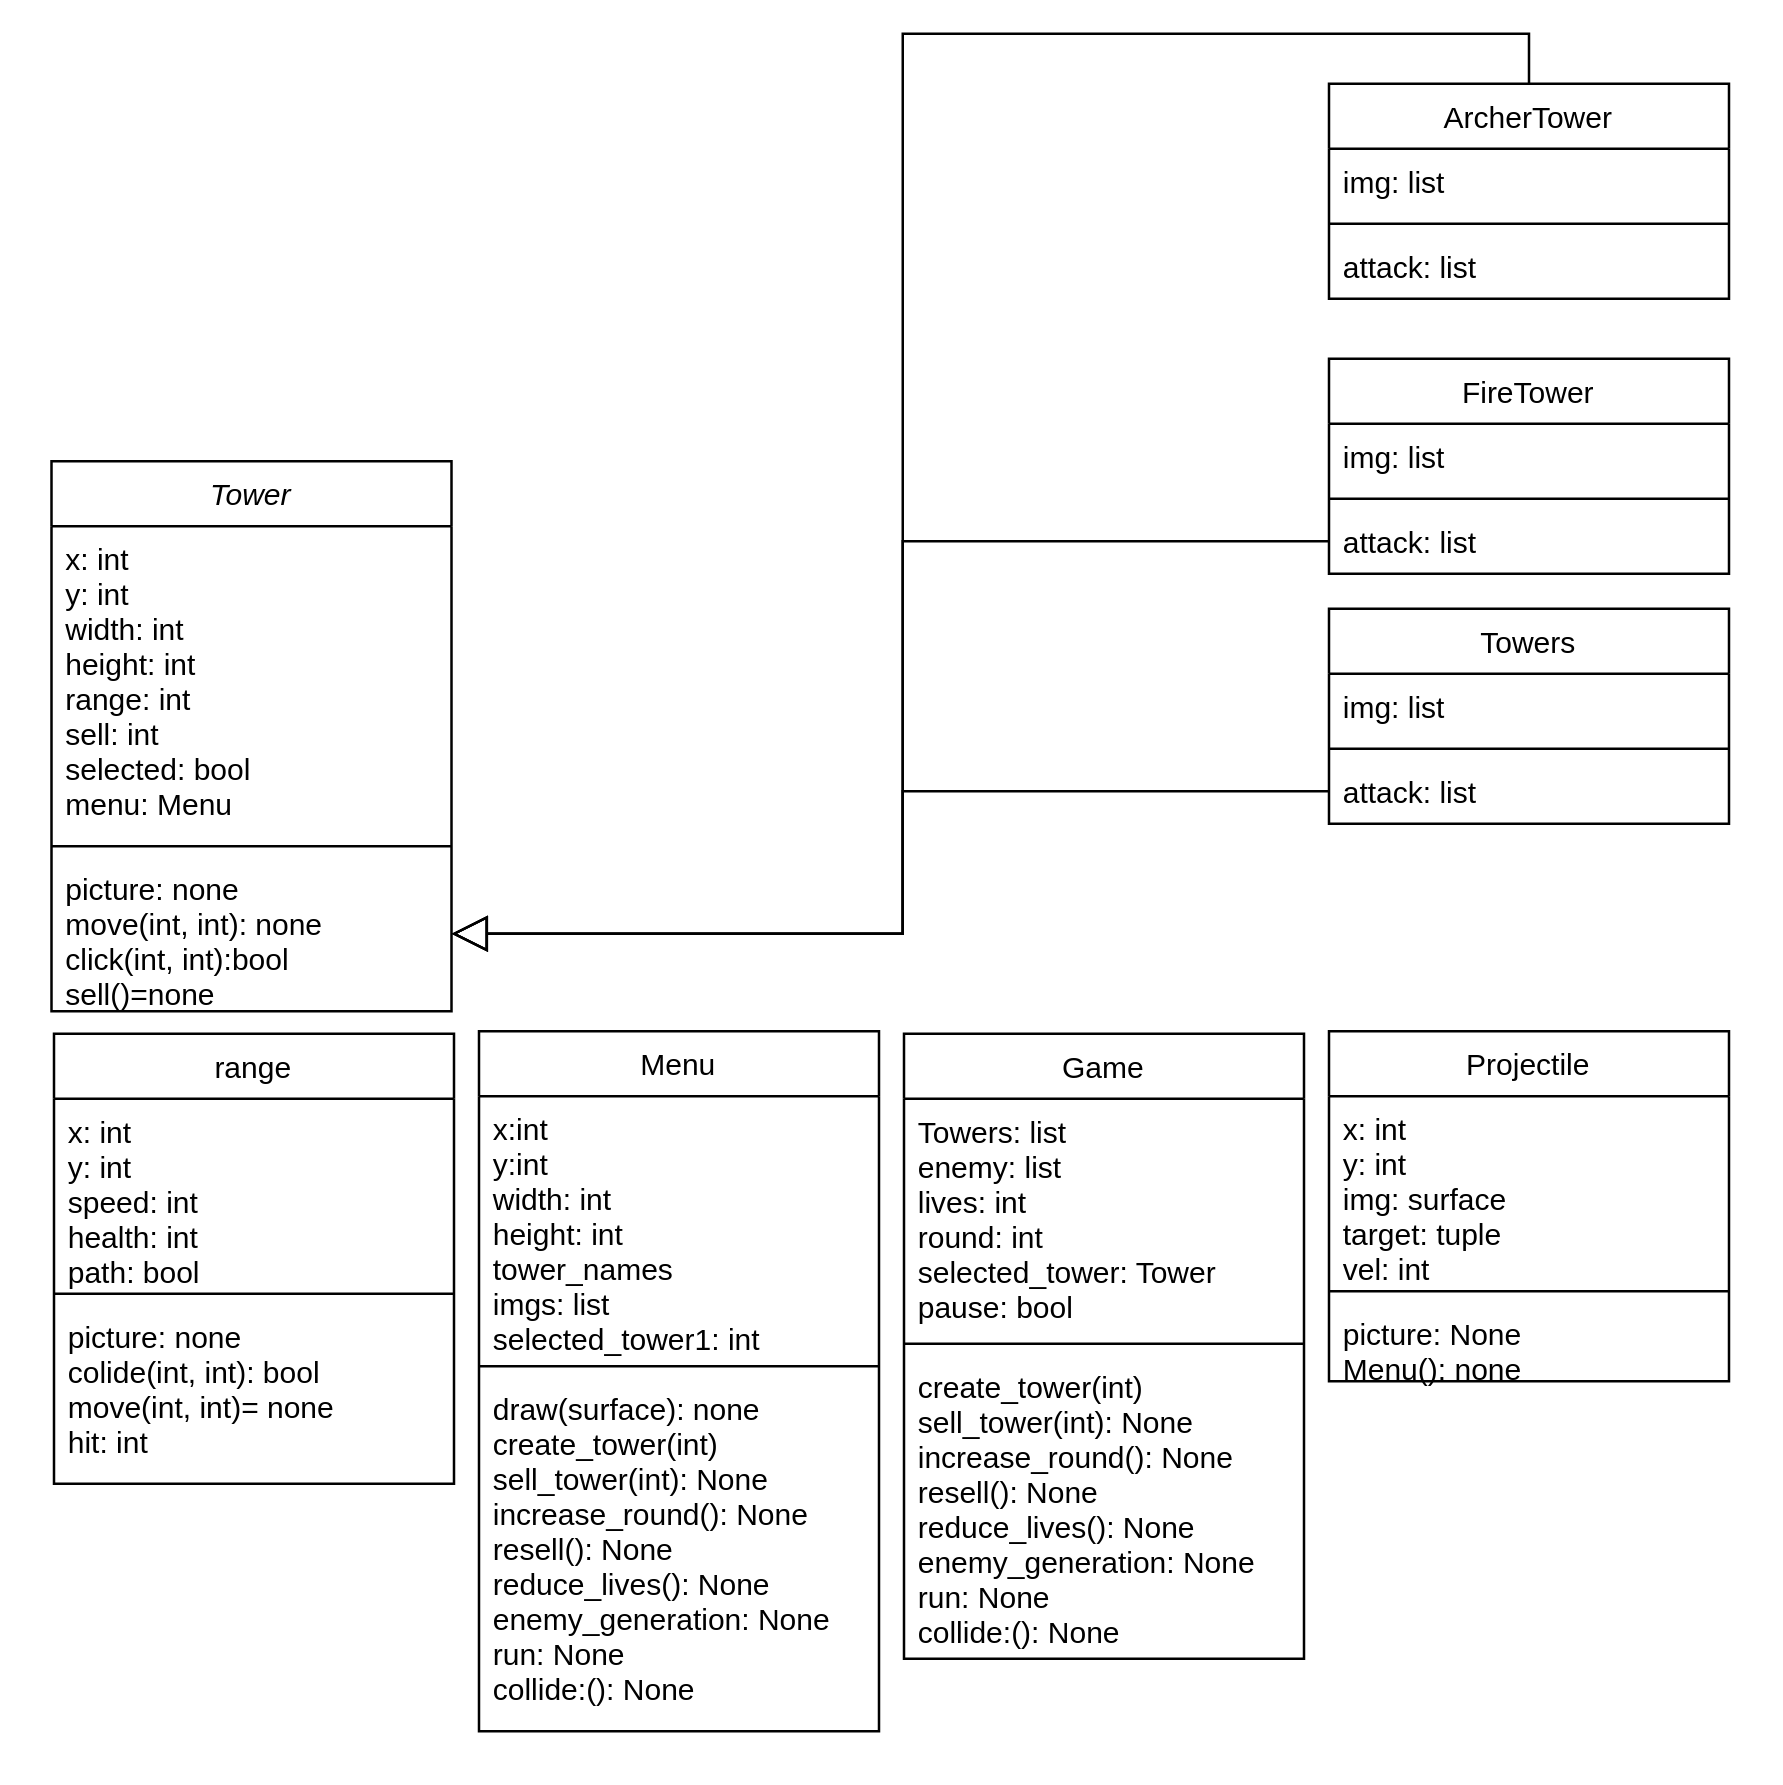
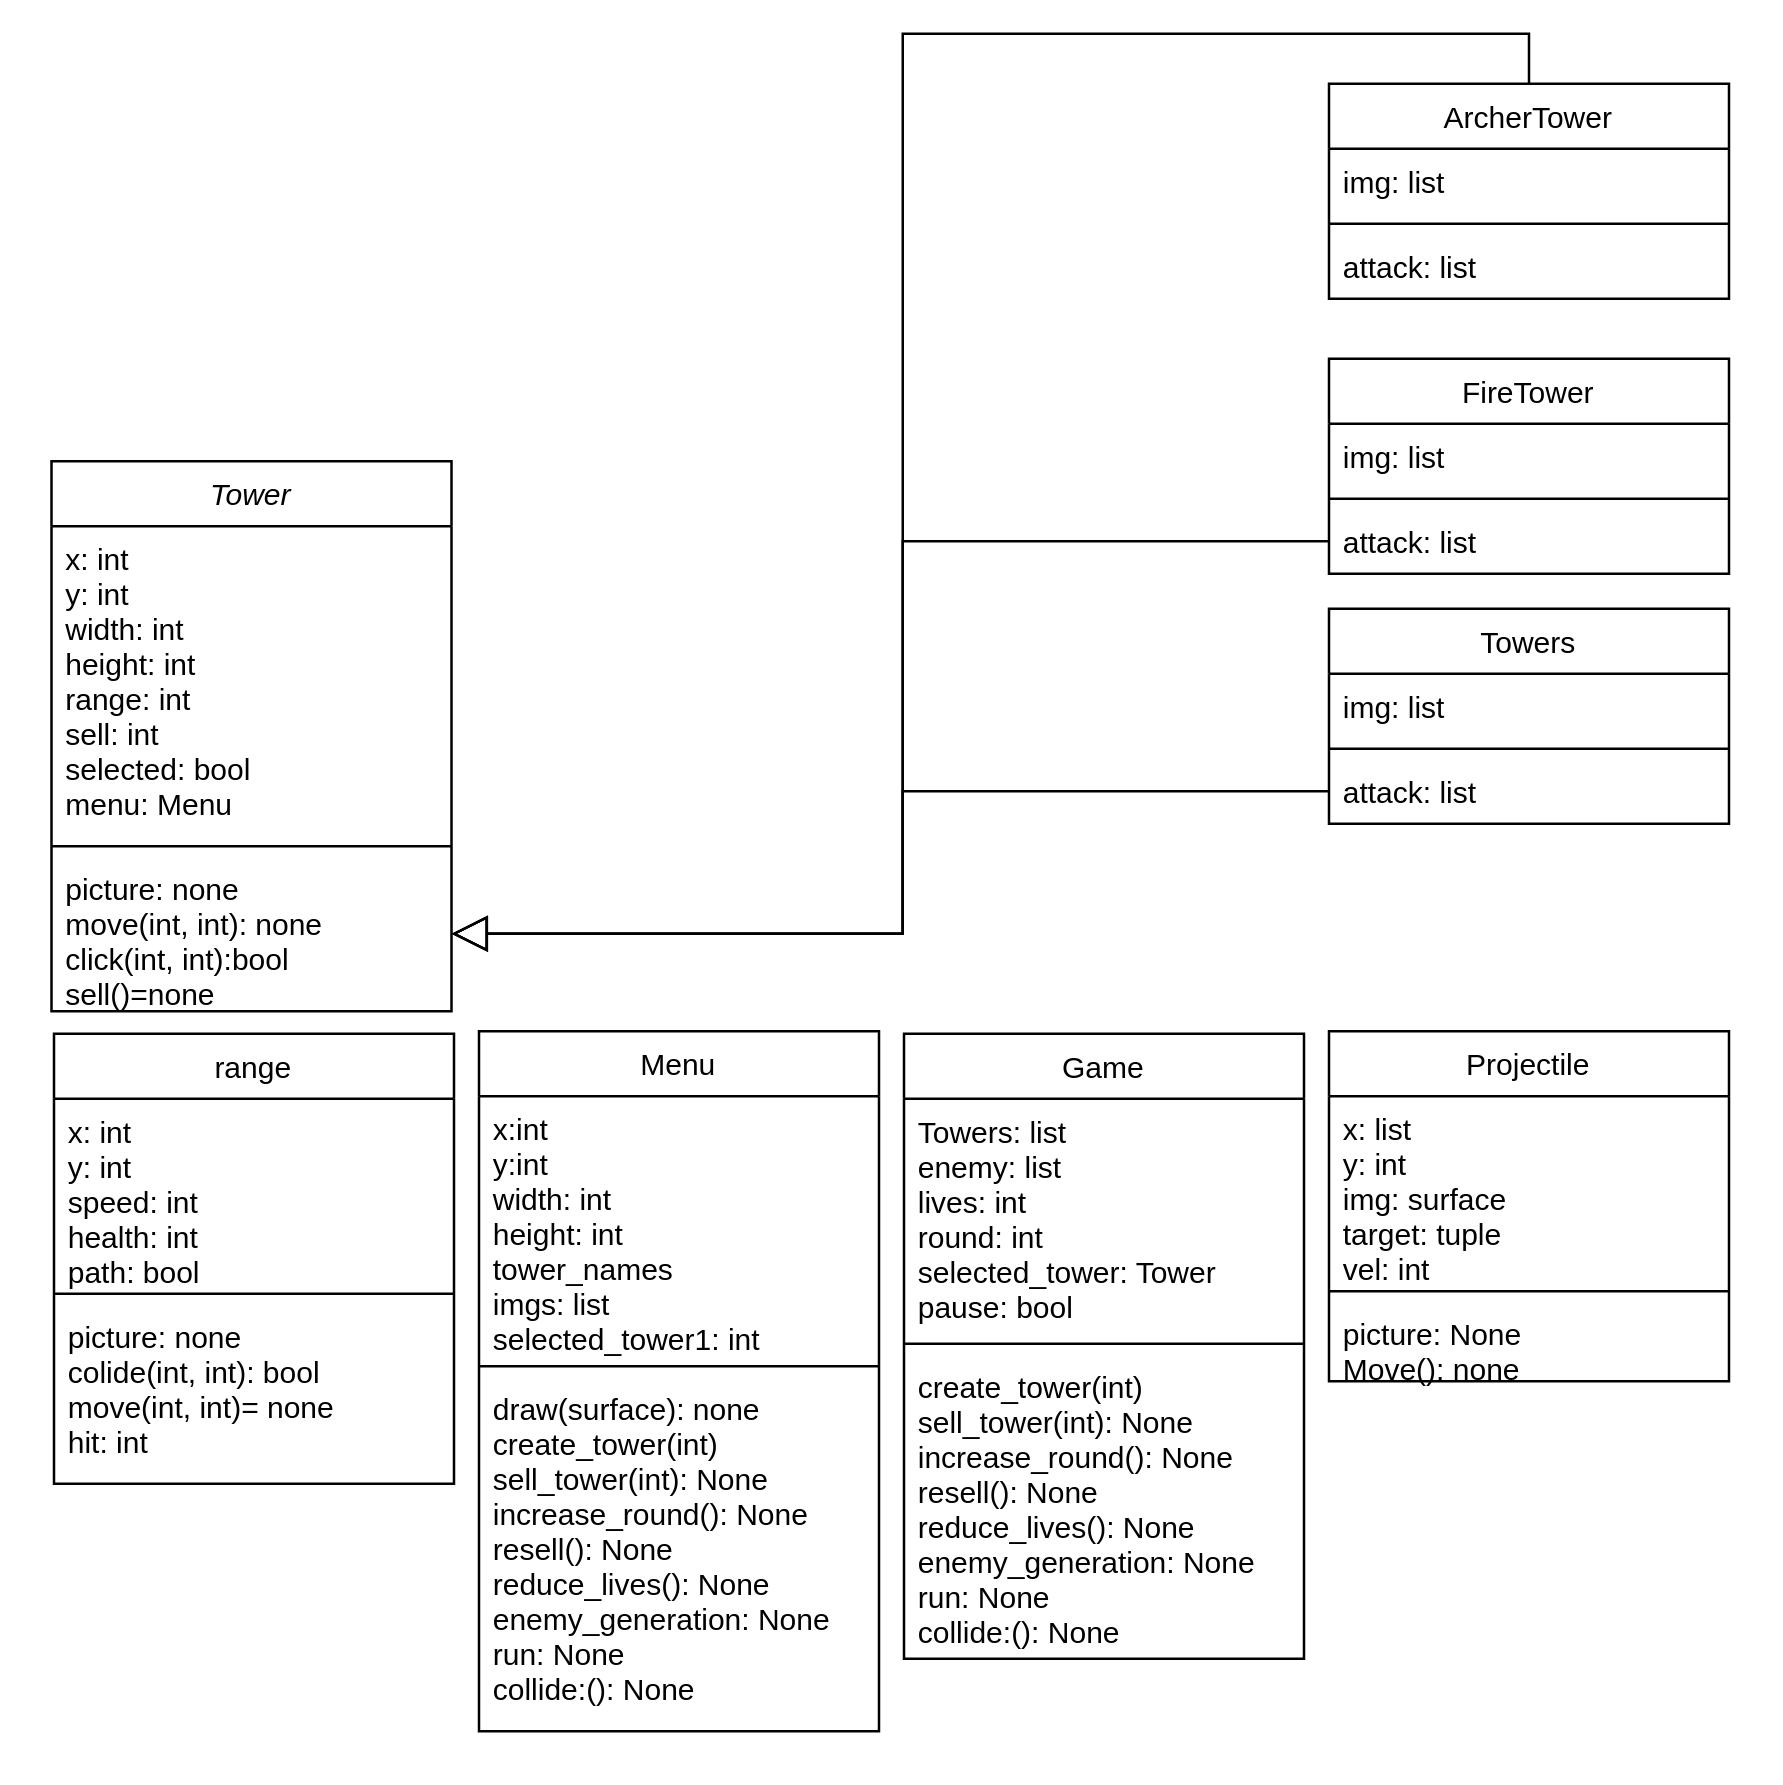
(1381, 1130) -> (1386, 1130)
(1440, 1335) -> (1440, 1335)
